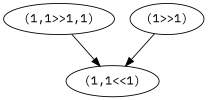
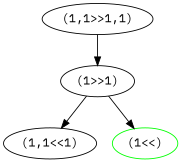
(83, 47) -> (98, 46)
none -> (145, 143)
